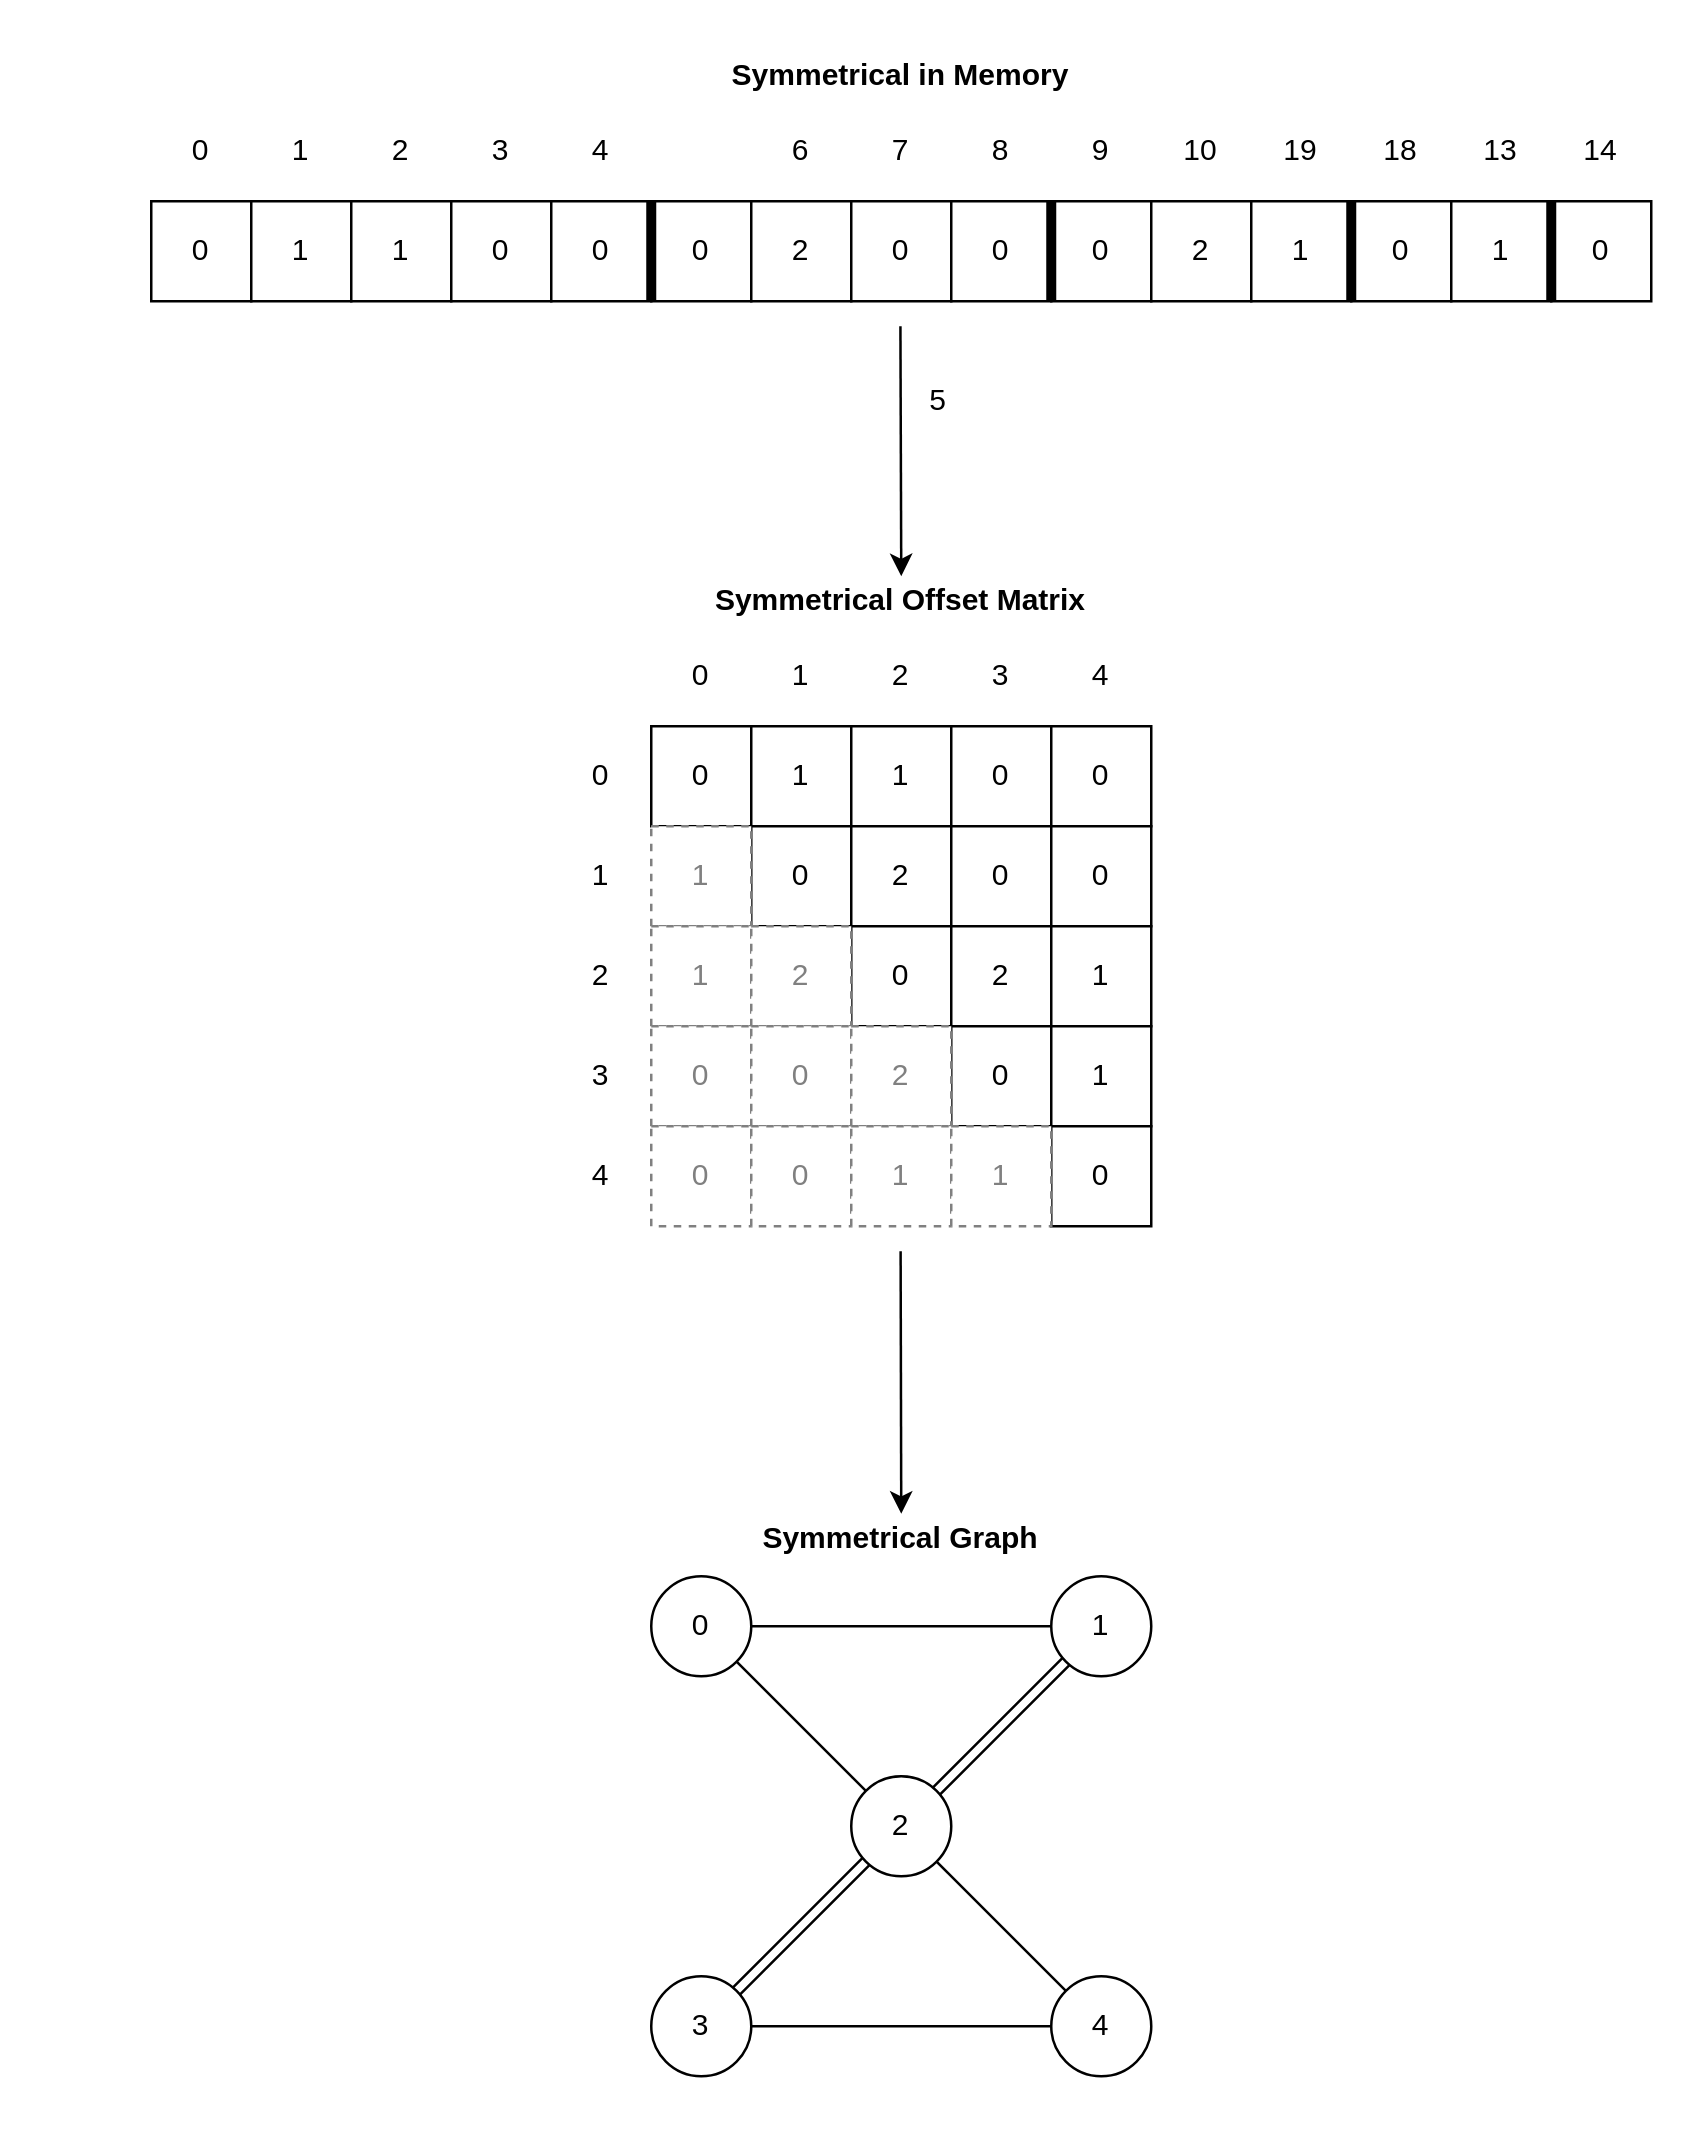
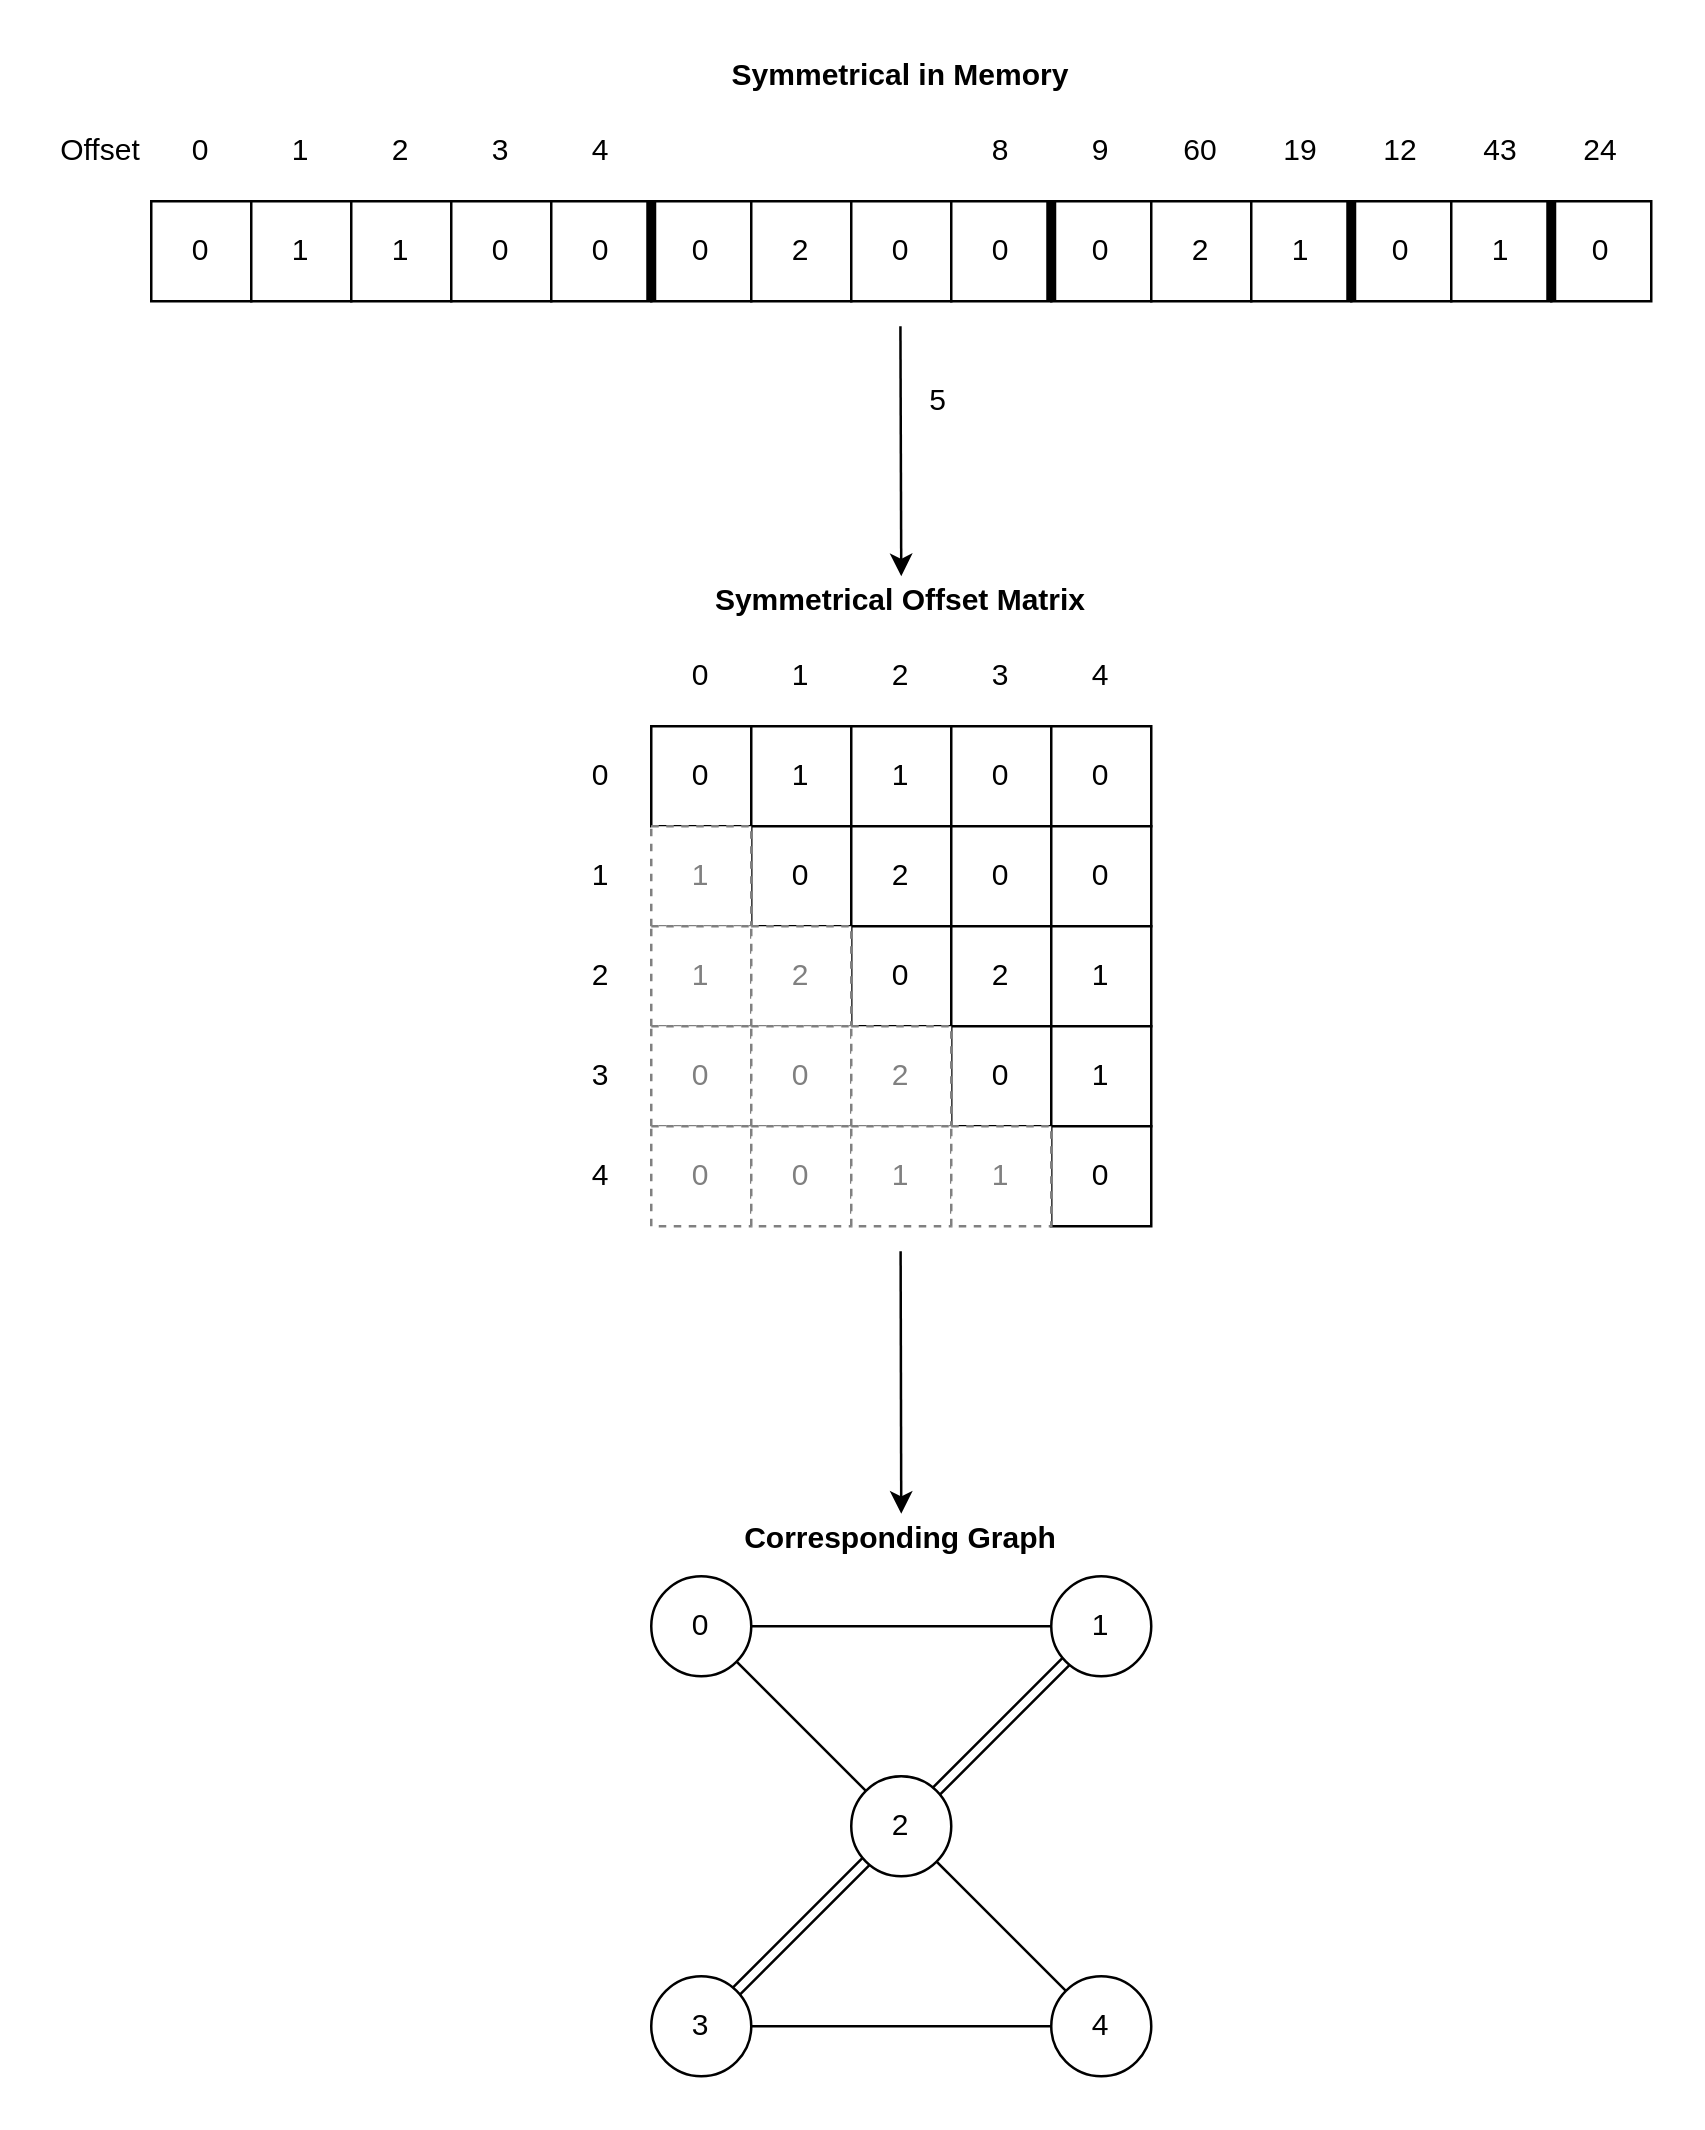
none -> (101, 151)
(801, 151) -> none
(901, 151) -> none
(1201, 151) -> (1201, 151)
(1401, 151) -> (1401, 151)
(1501, 151) -> (1501, 151)
(1601, 151) -> (1601, 151)
(901, 1539) -> (901, 1539)
